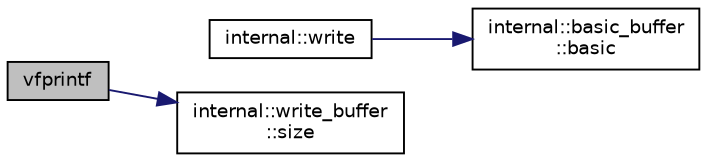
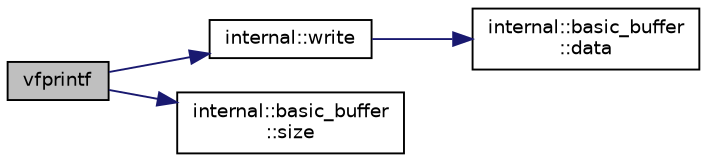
(586, 39) -> (586, 39)
none -> (150, 65)
(291, 123) -> (291, 123)
